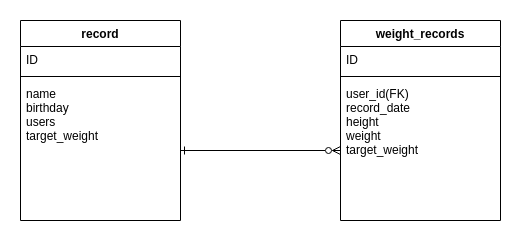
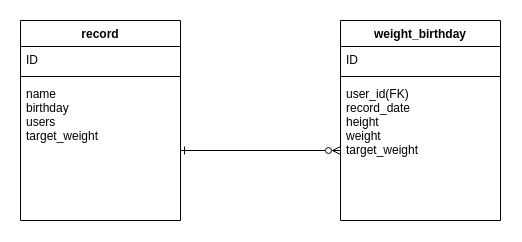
(420, 34) -> (420, 34)
